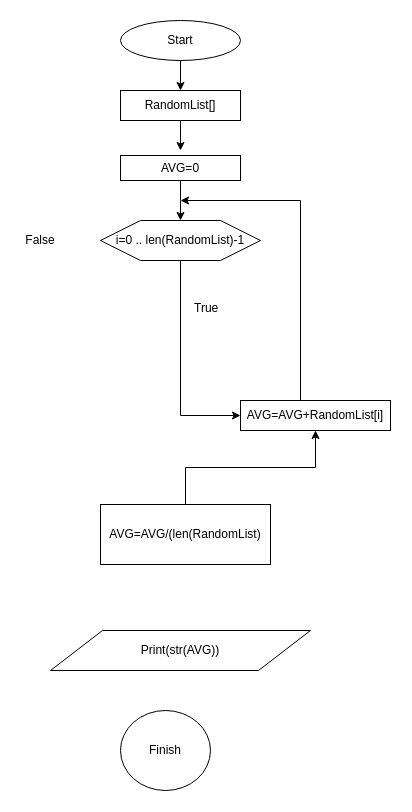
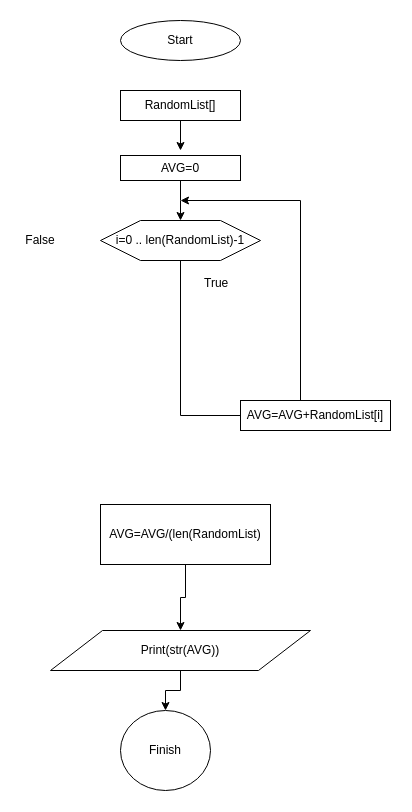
(181, 72) -> none
(213, 309) -> (223, 284)
(232, 416) -> (234, 416)
(247, 468) -> (186, 597)
none -> (177, 691)
